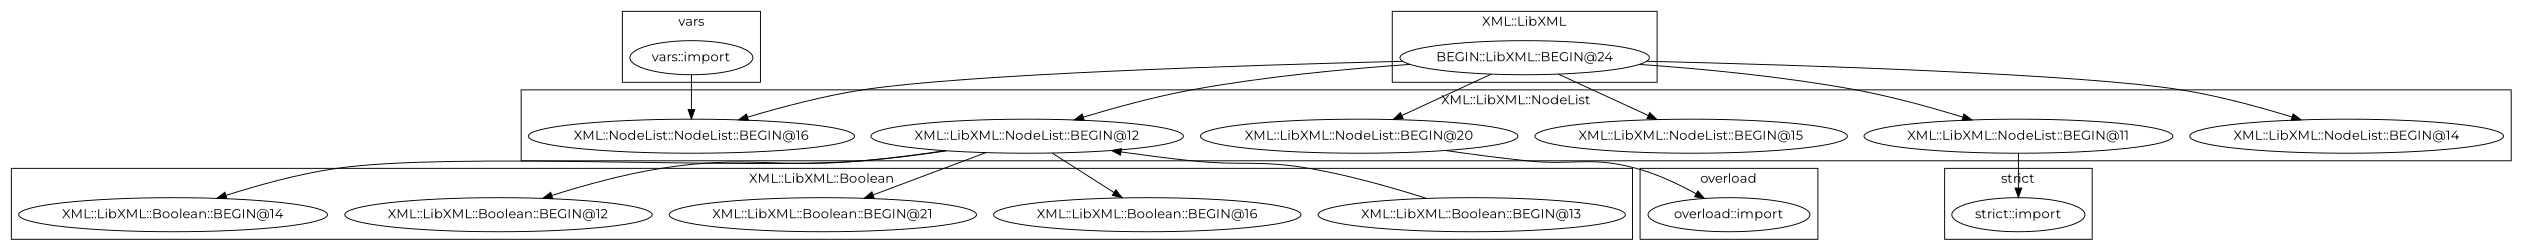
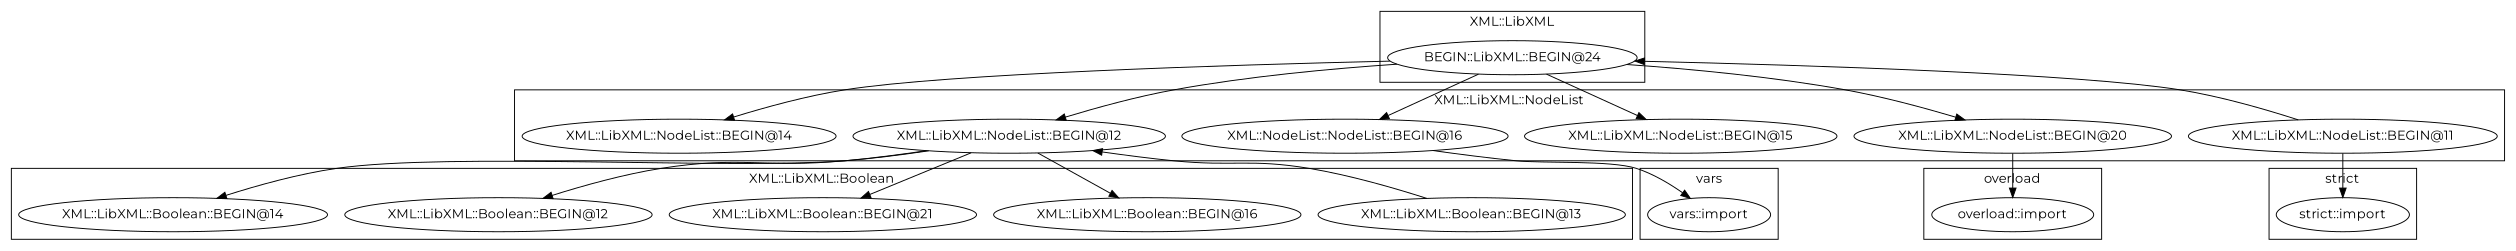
(1803, 81) -> (1974, 73)
(691, 96) -> (1561, 162)
